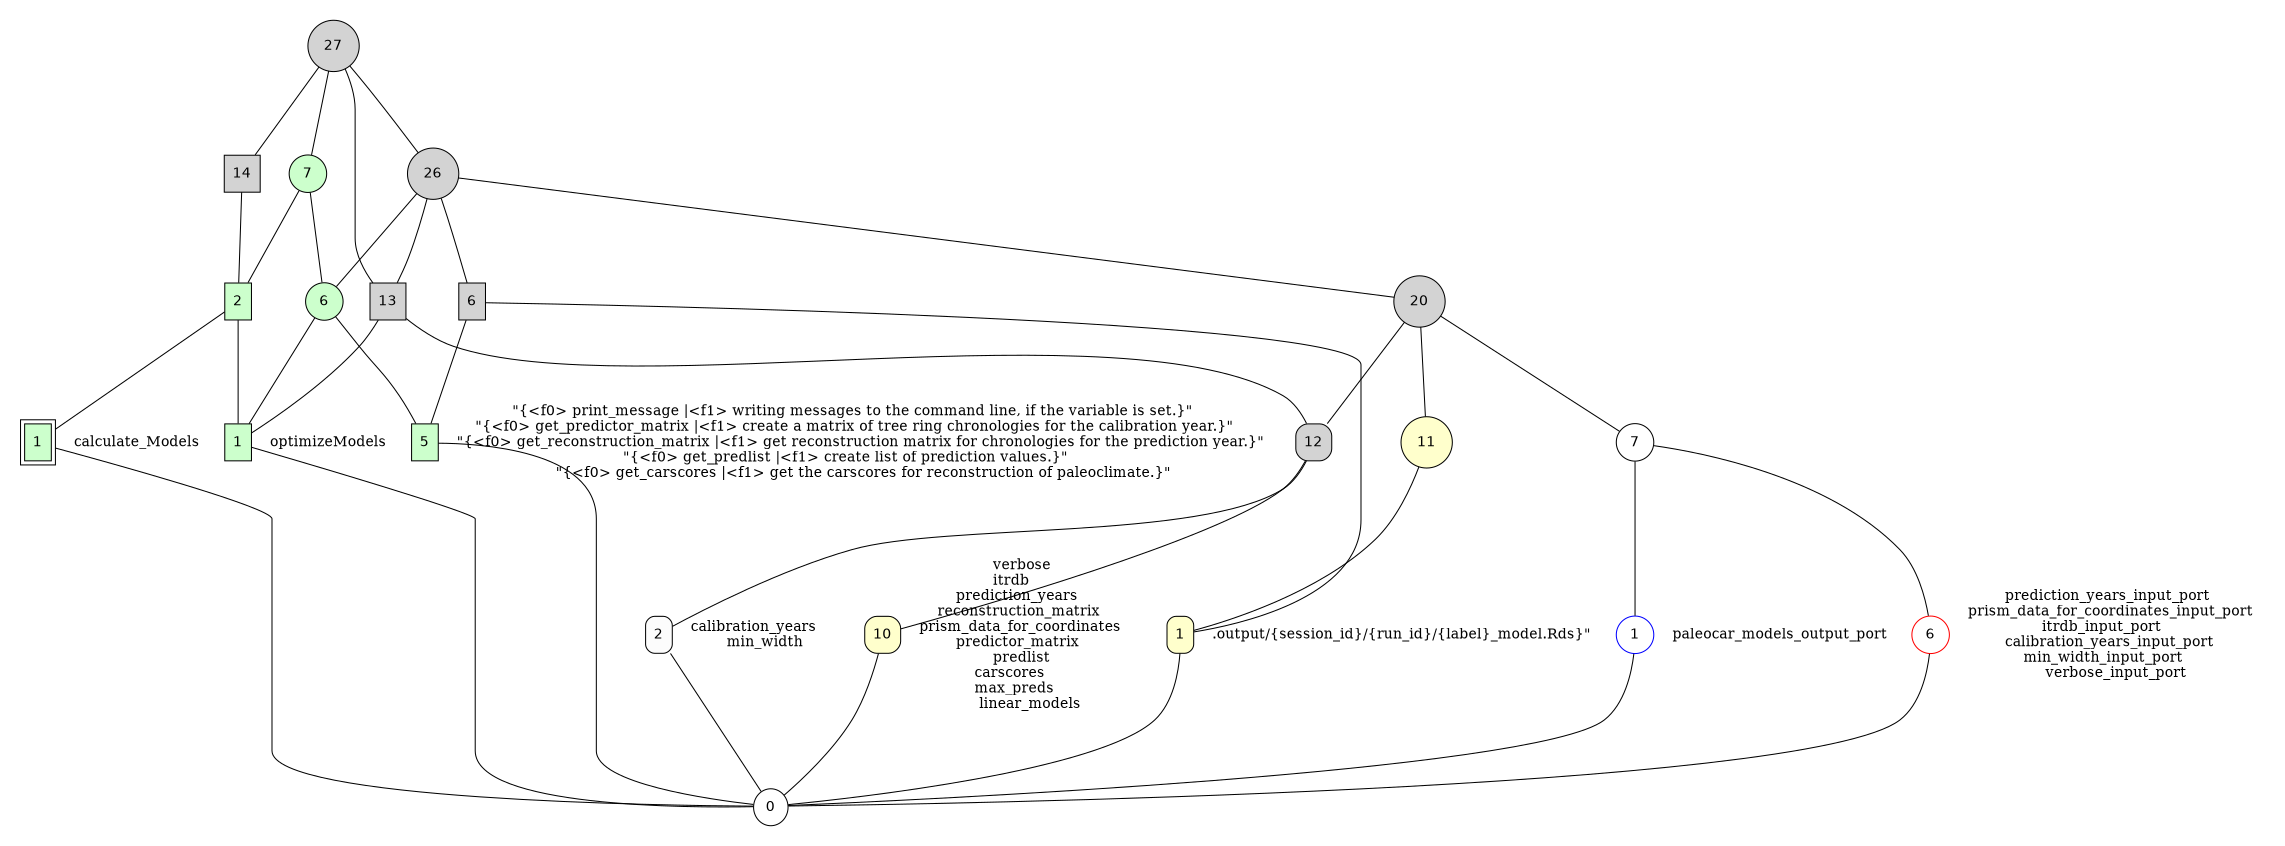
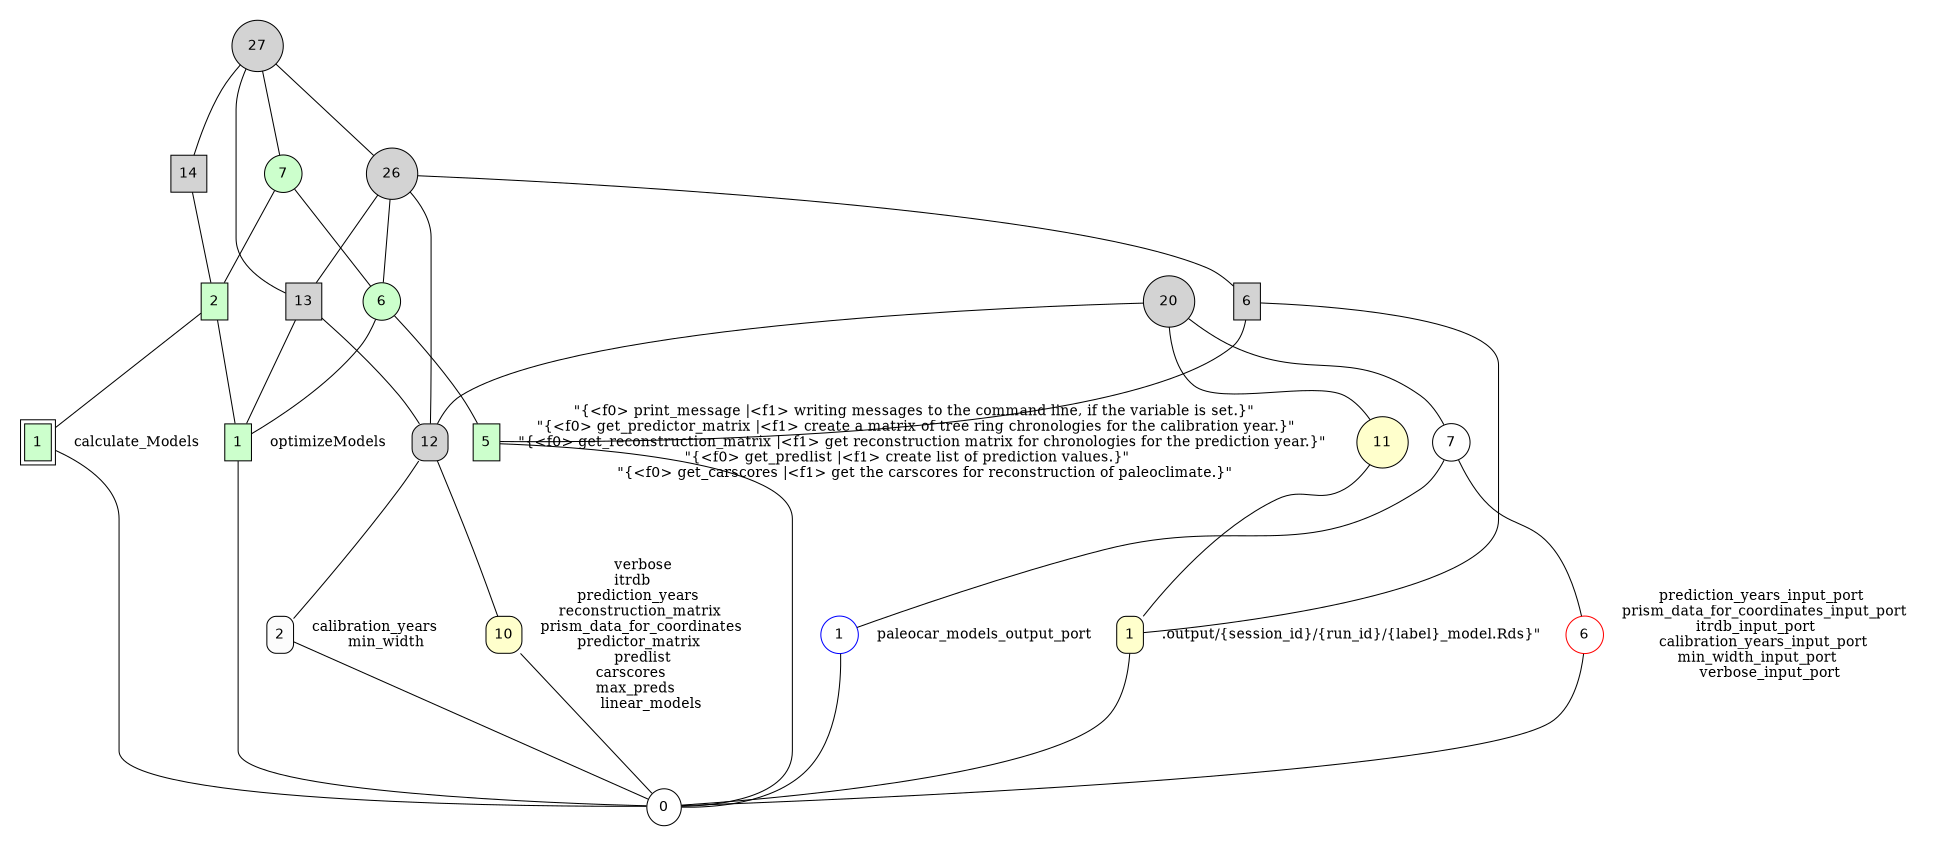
(926, 238) -> (431, 305)
